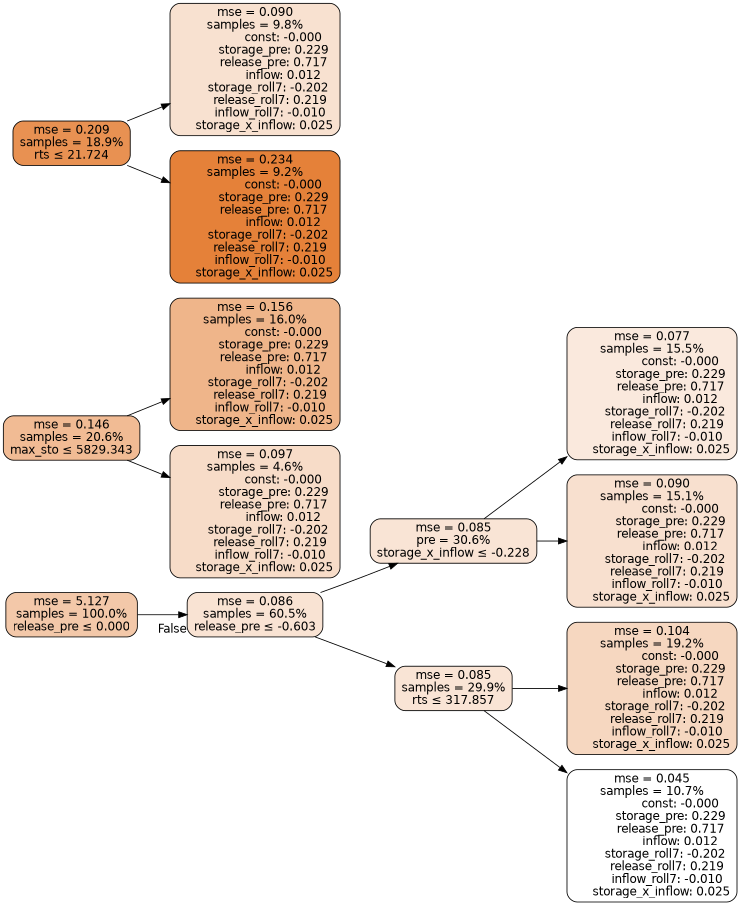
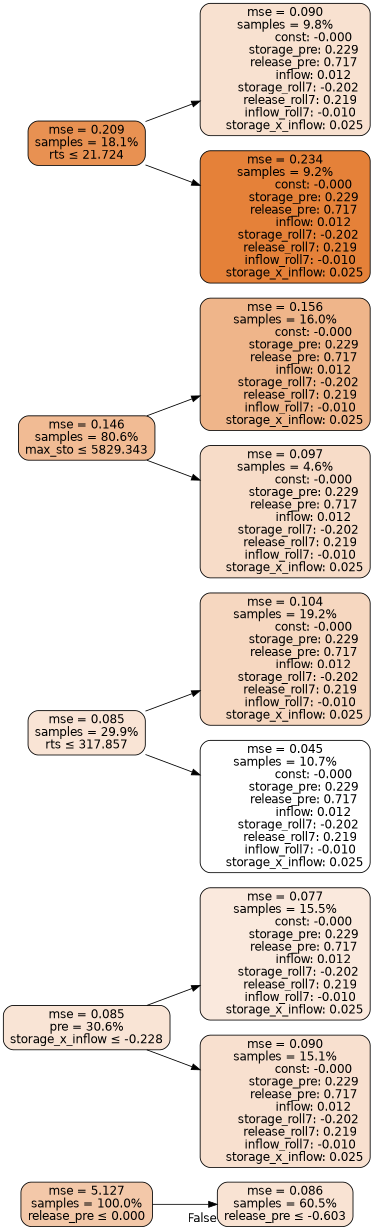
(72, 143) -> (87, 143)
(72, 438) -> (87, 438)
(355, 580) -> none
(351, 650) -> none
